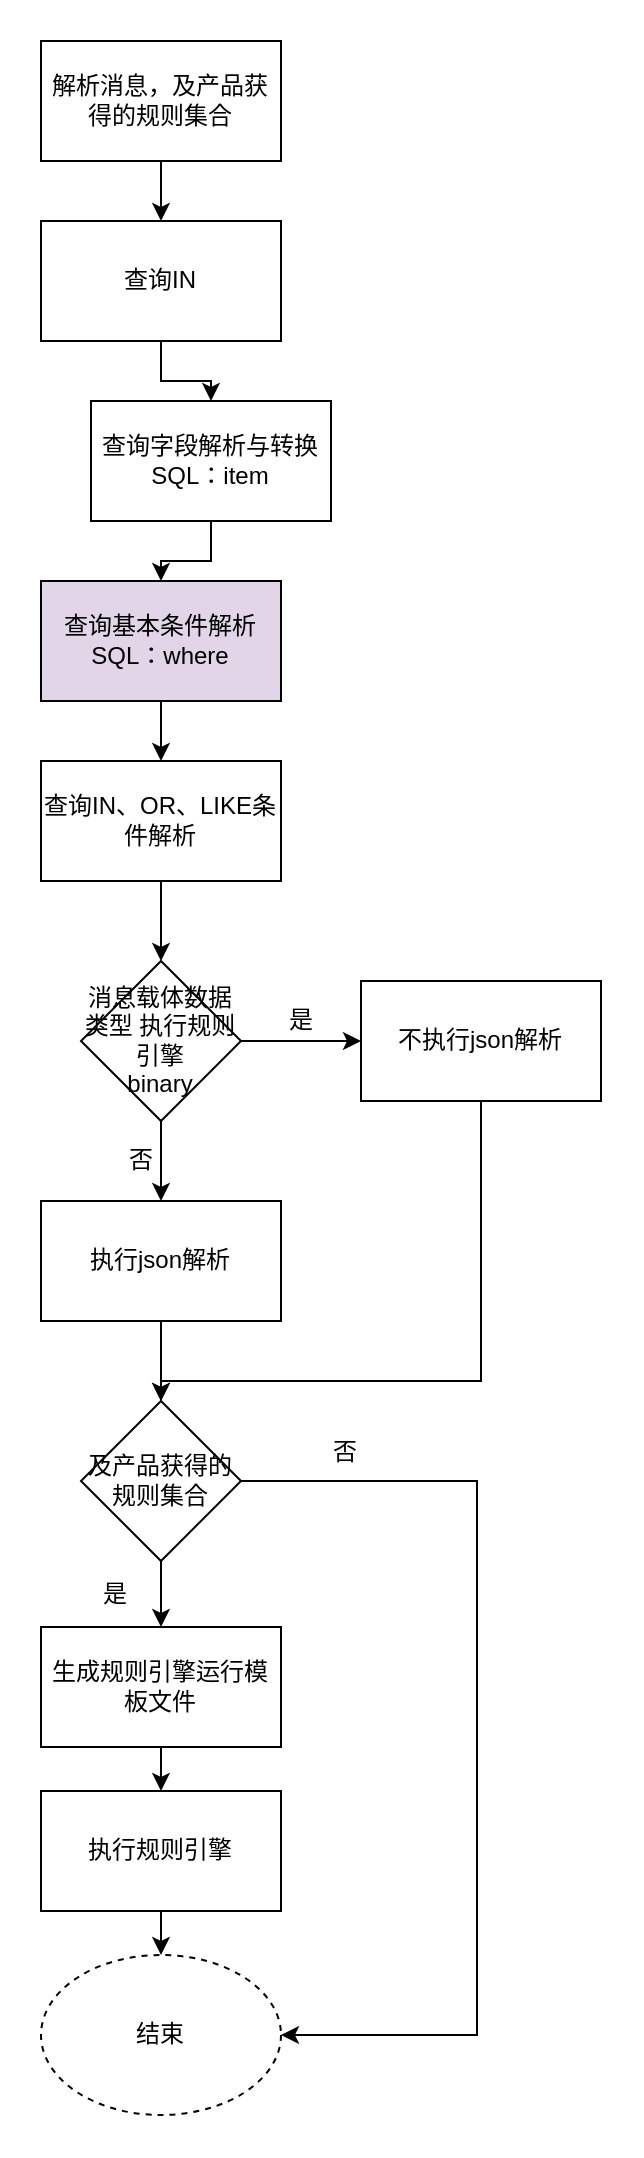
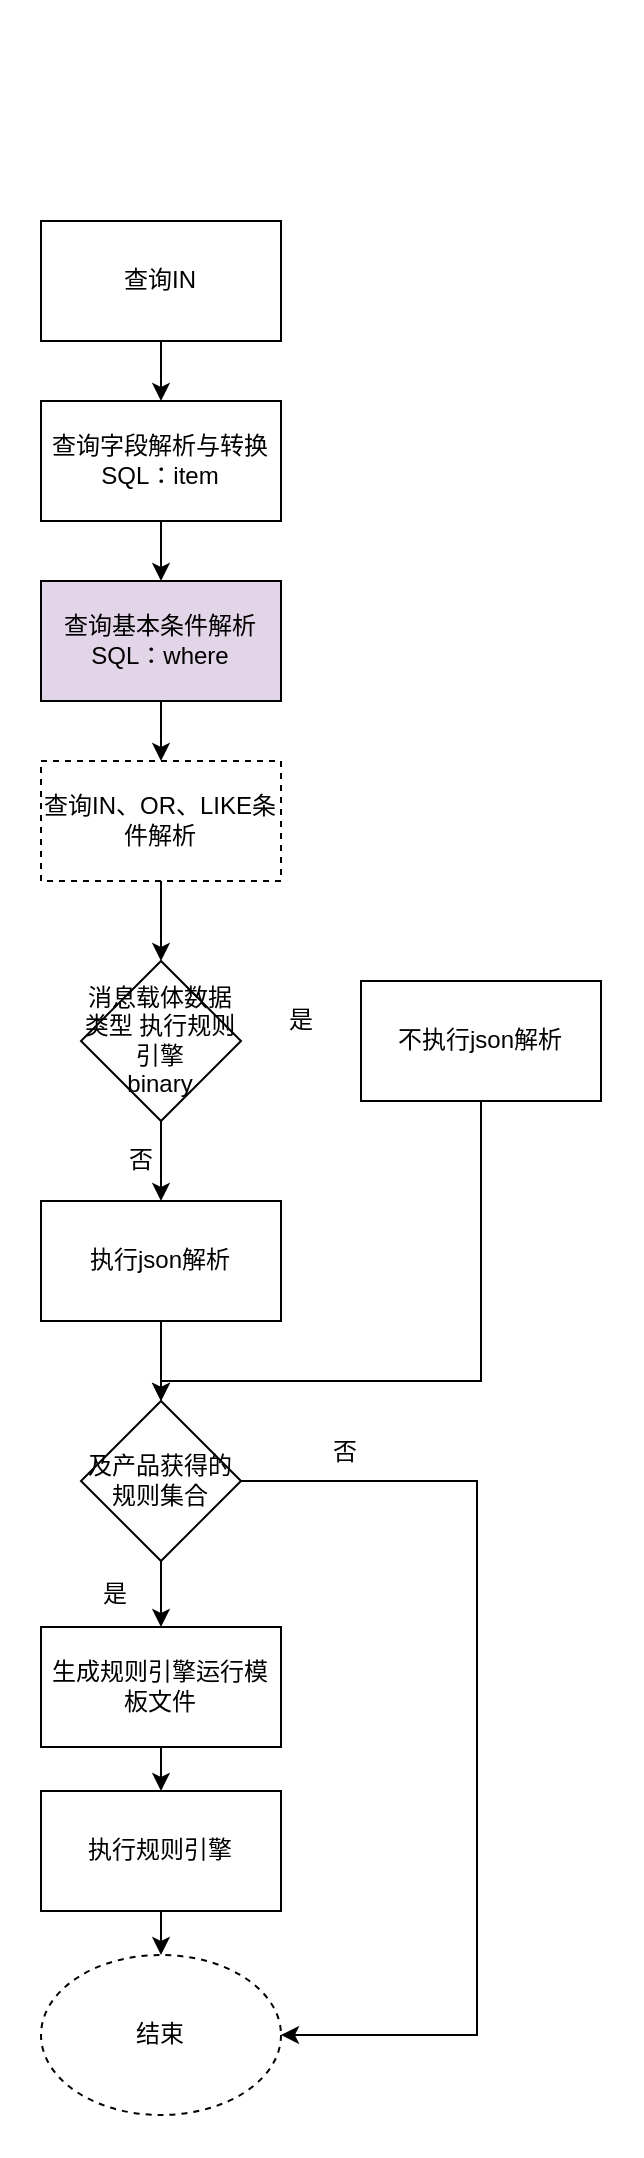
(161, 101) -> none
(161, 198) -> none
(211, 461) -> (161, 461)
(161, 821) -> (161, 821)
(294, 1041) -> none
